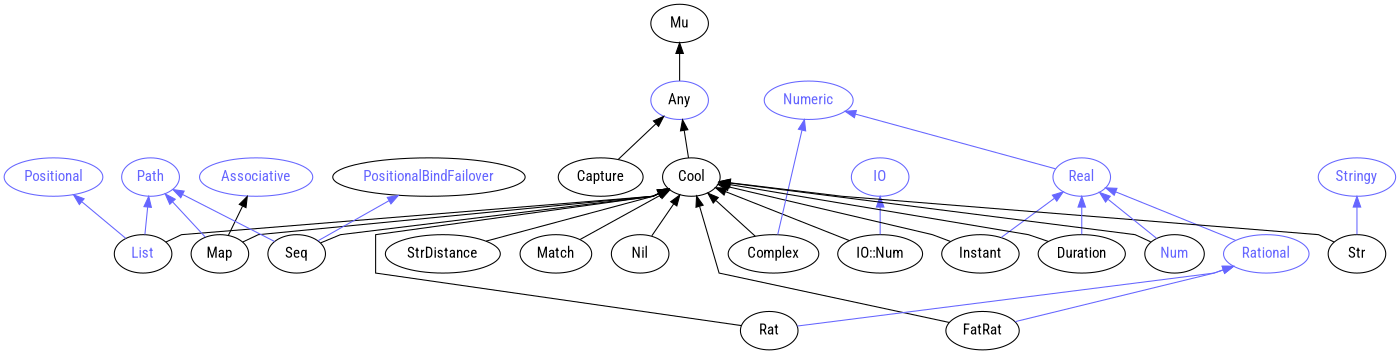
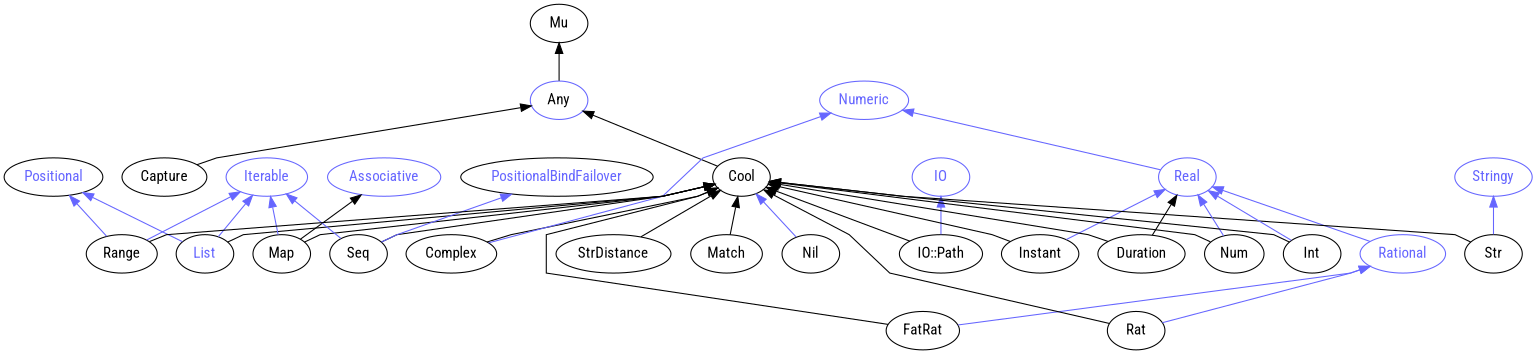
(53, 177) -> (53, 177)
(151, 177) -> (267, 177)
(663, 220) -> (780, 219)
(1082, 221) -> (1162, 220)
none -> (122, 254)
(880, 254) -> (941, 254)
(1175, 254) -> (1234, 254)
none -> (1312, 254)
